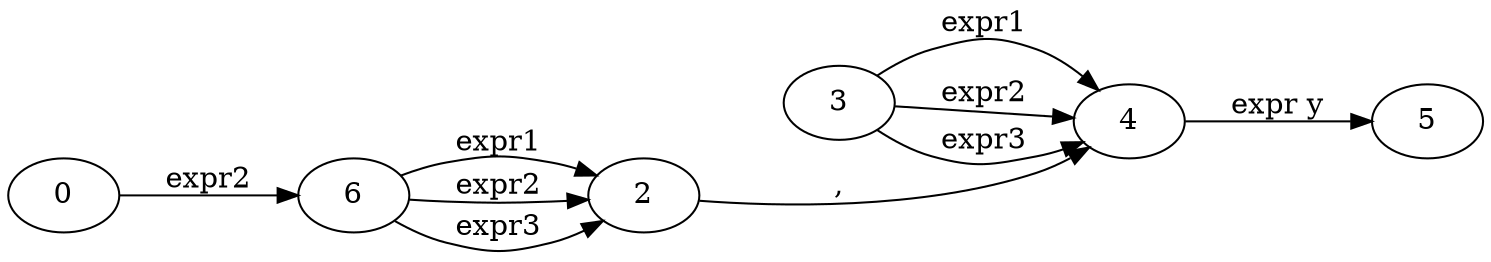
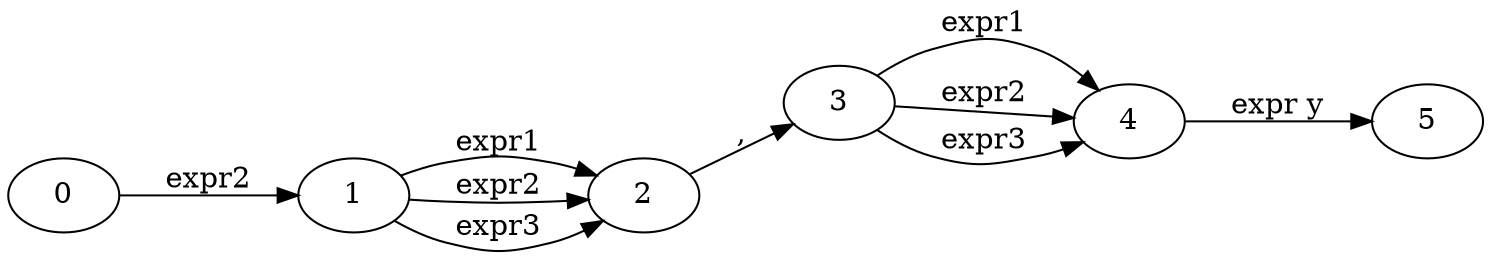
(354, 195) -> (354, 195)
(888, 201) -> (732, 154)
